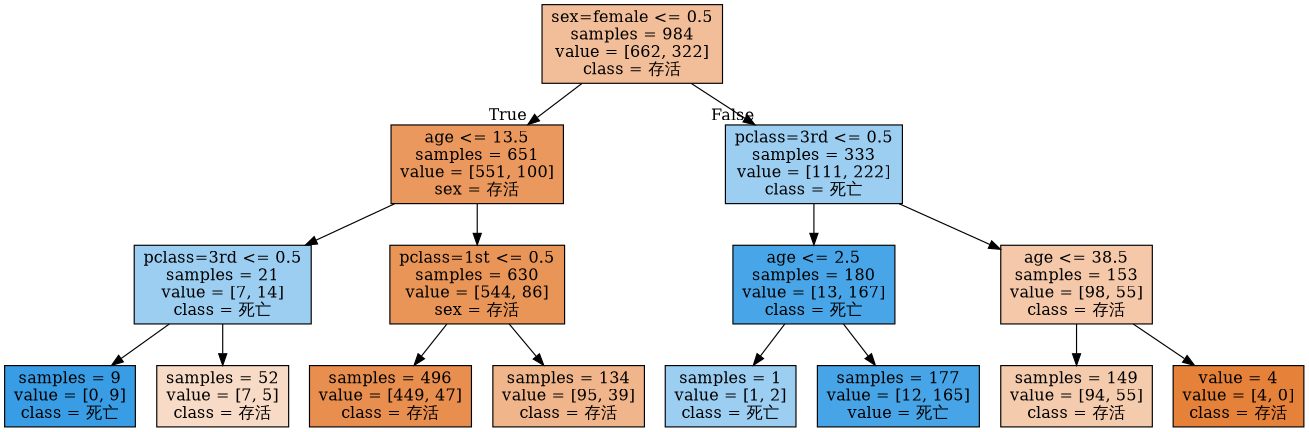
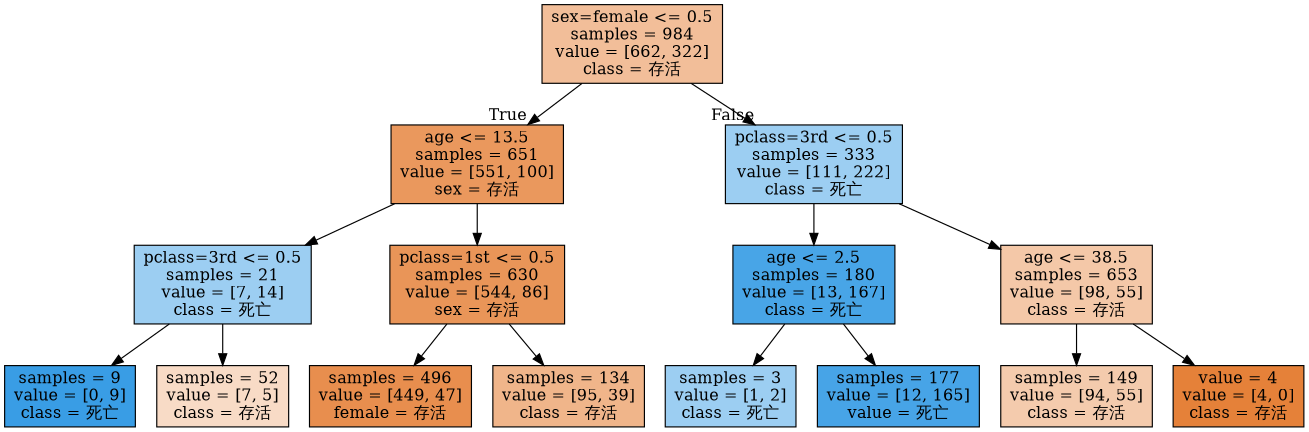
(1077, 285) -> (1077, 285)
(390, 396) -> (390, 396)
(731, 396) -> (731, 396)
